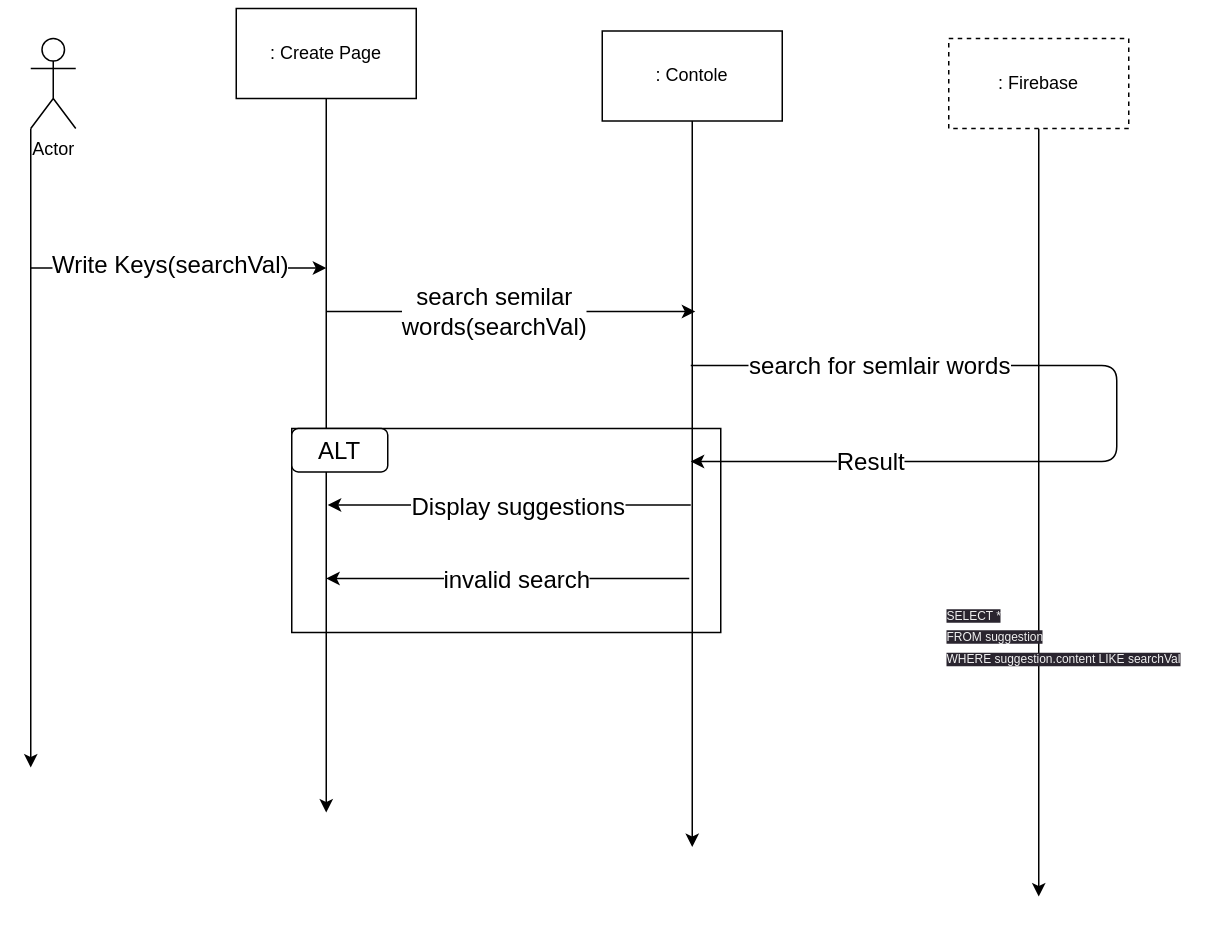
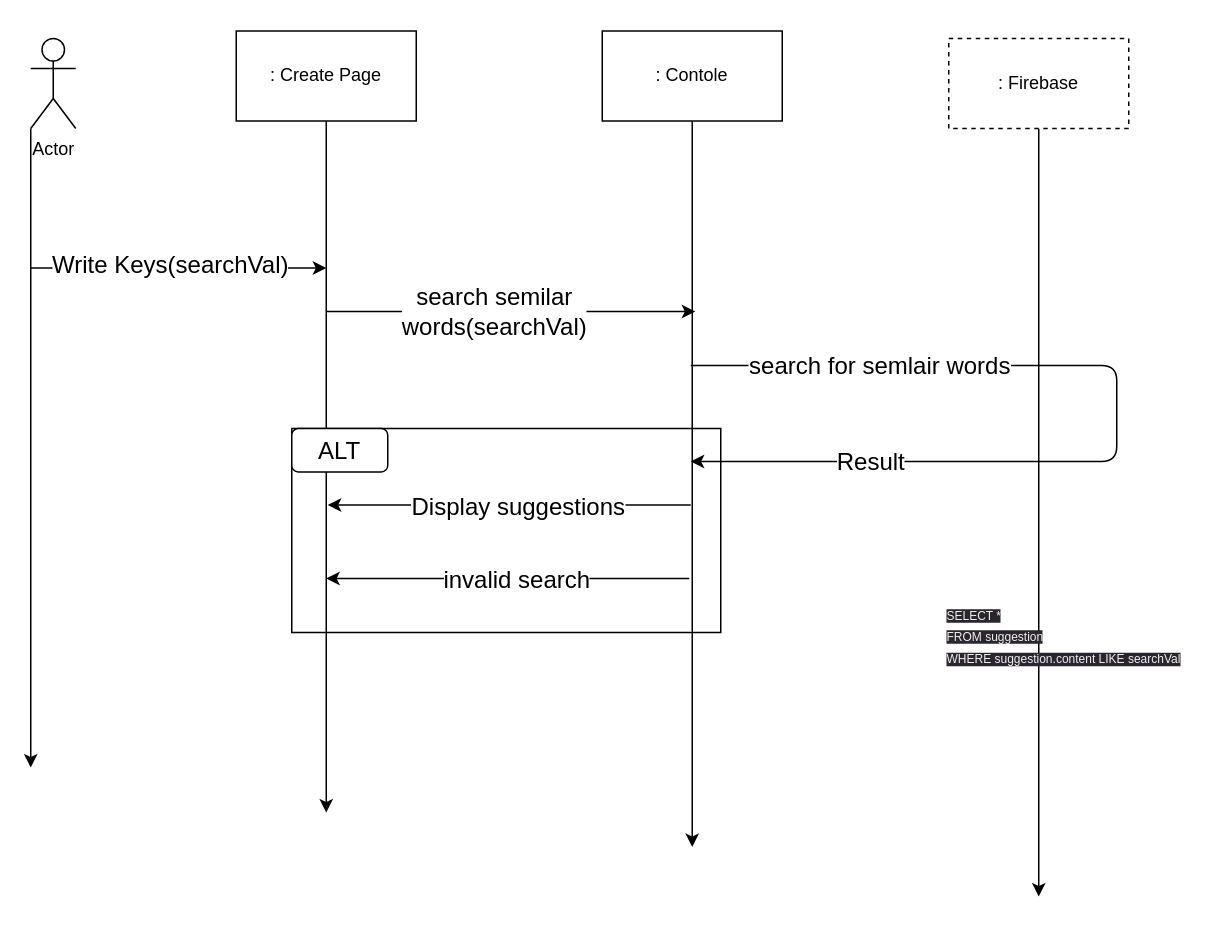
(326, 53) -> (326, 76)
